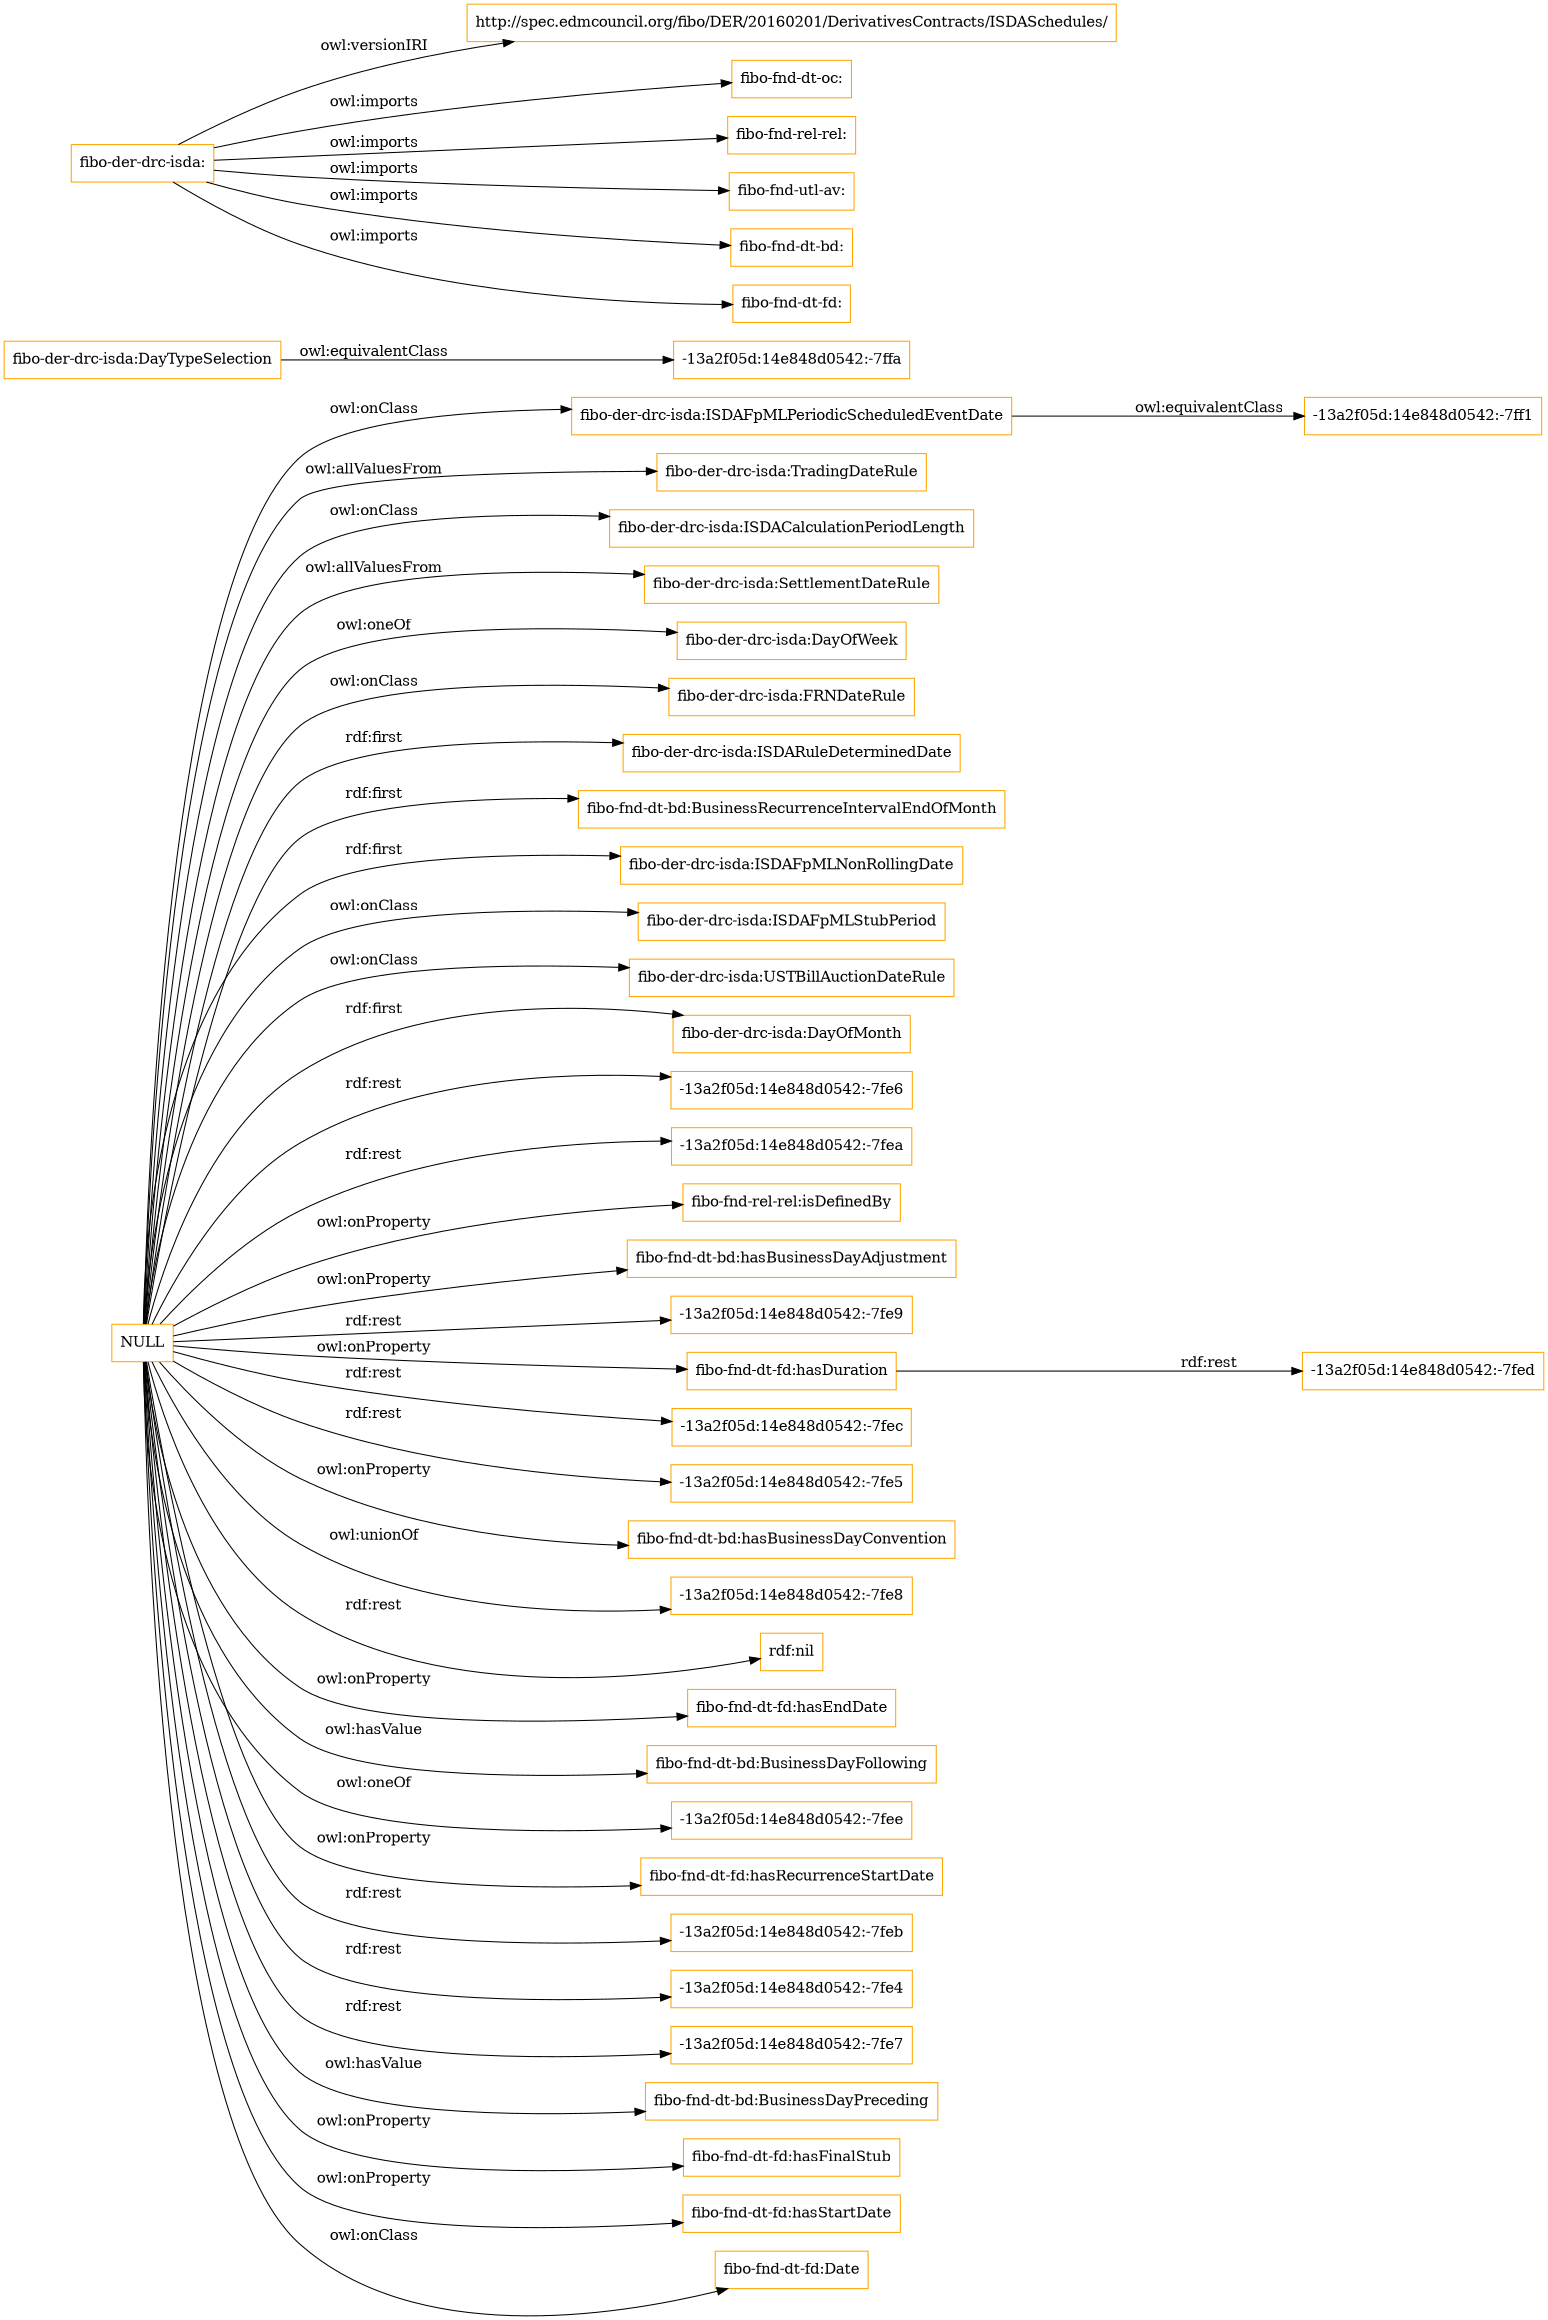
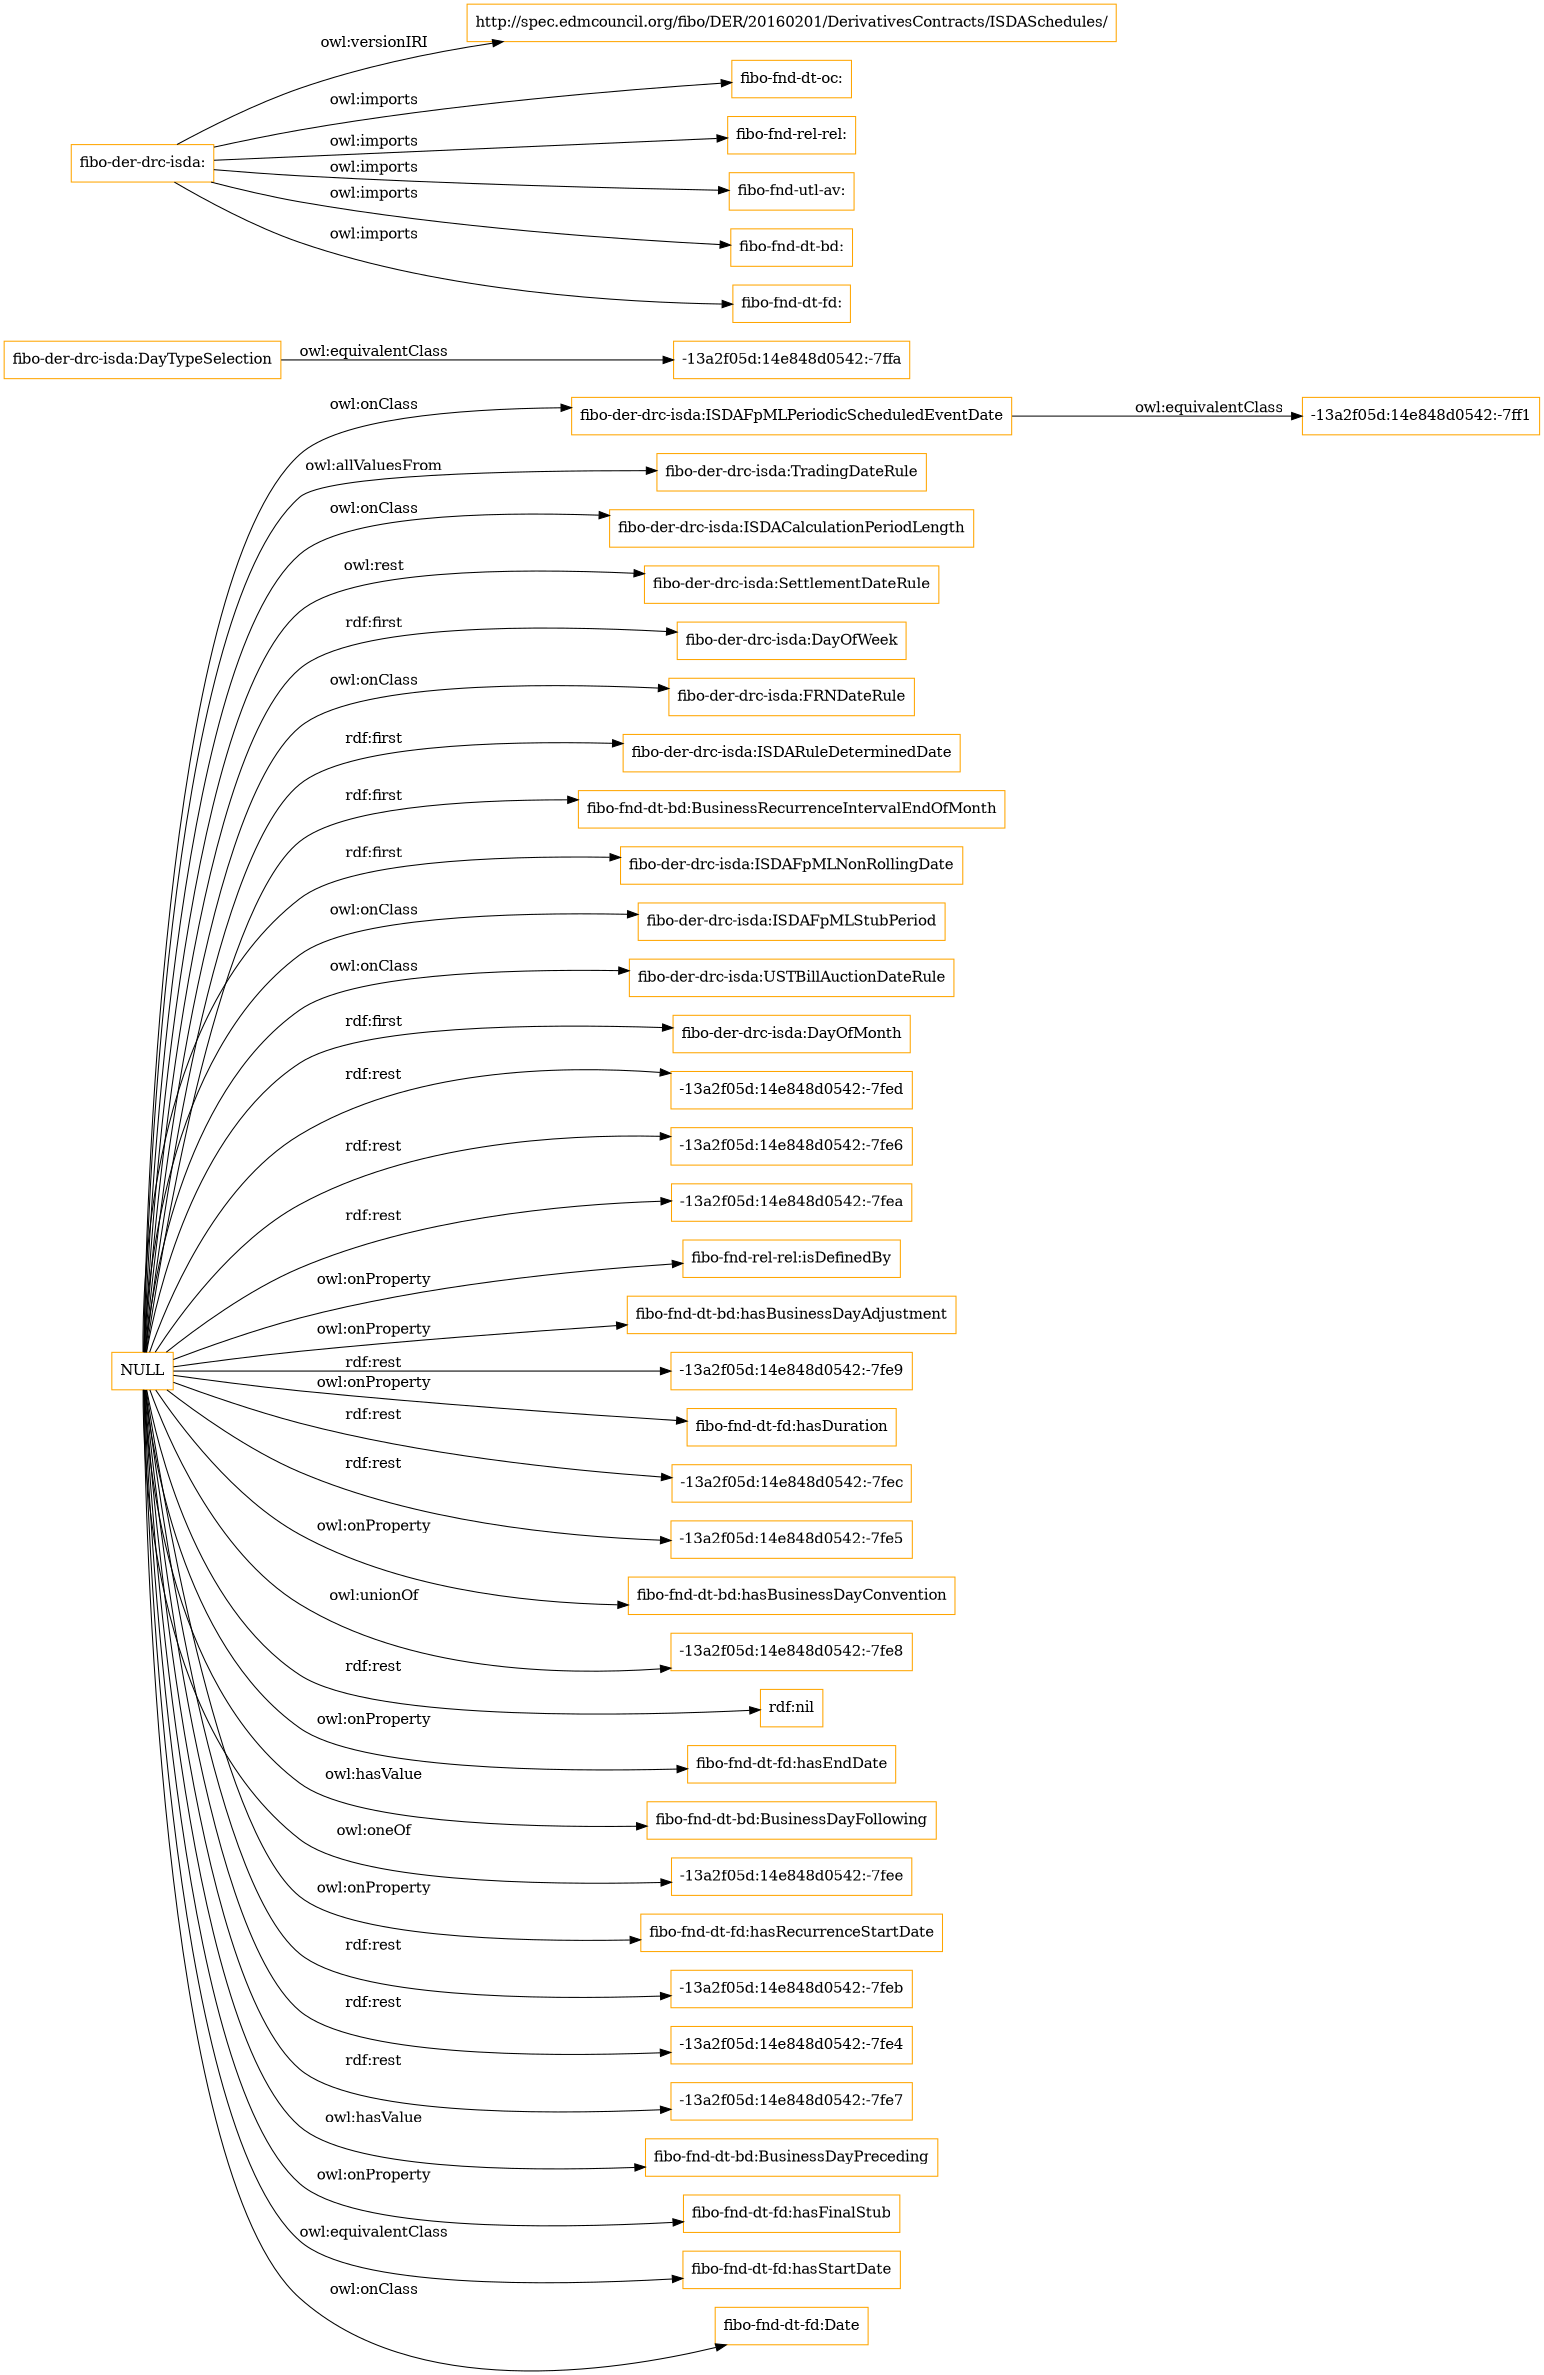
(374, 569) -> (374, 566)
(374, 626) -> (374, 624)
(1094, 1371) -> (345, 1112)
(374, 2179) -> (374, 2233)
